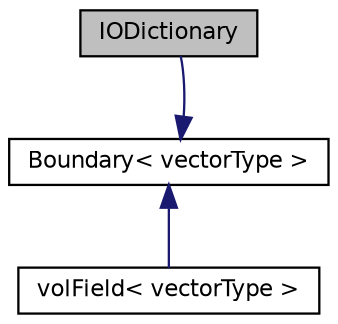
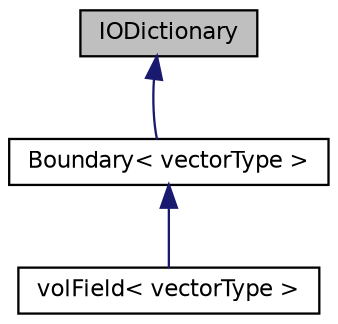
(184, 86) -> (154, 109)
